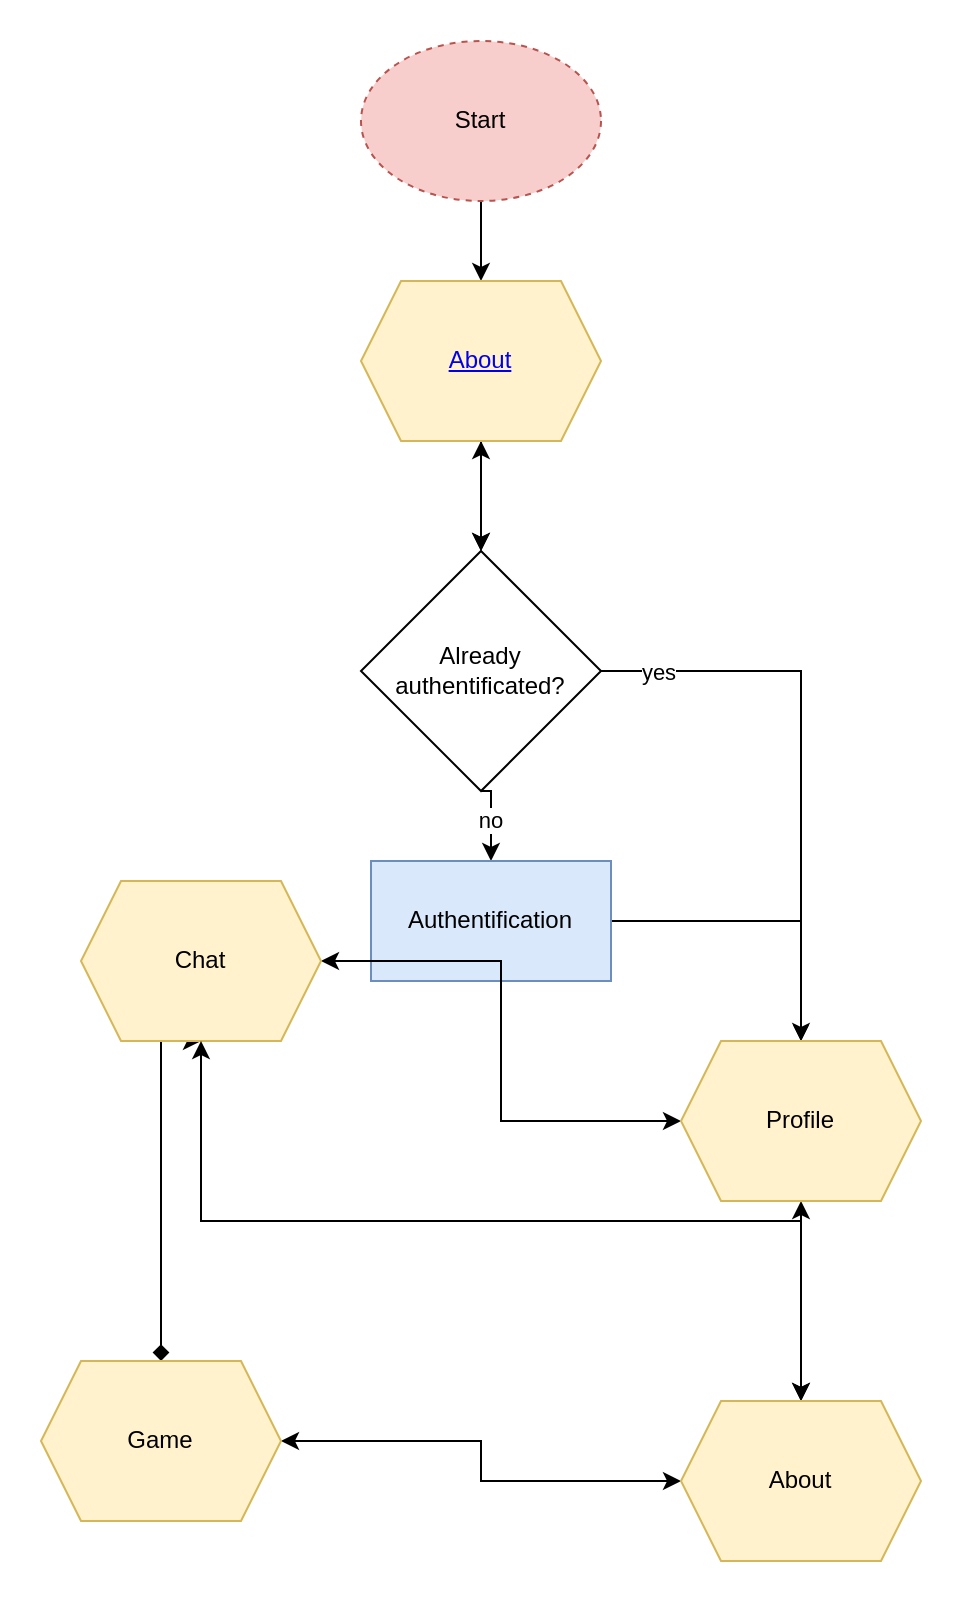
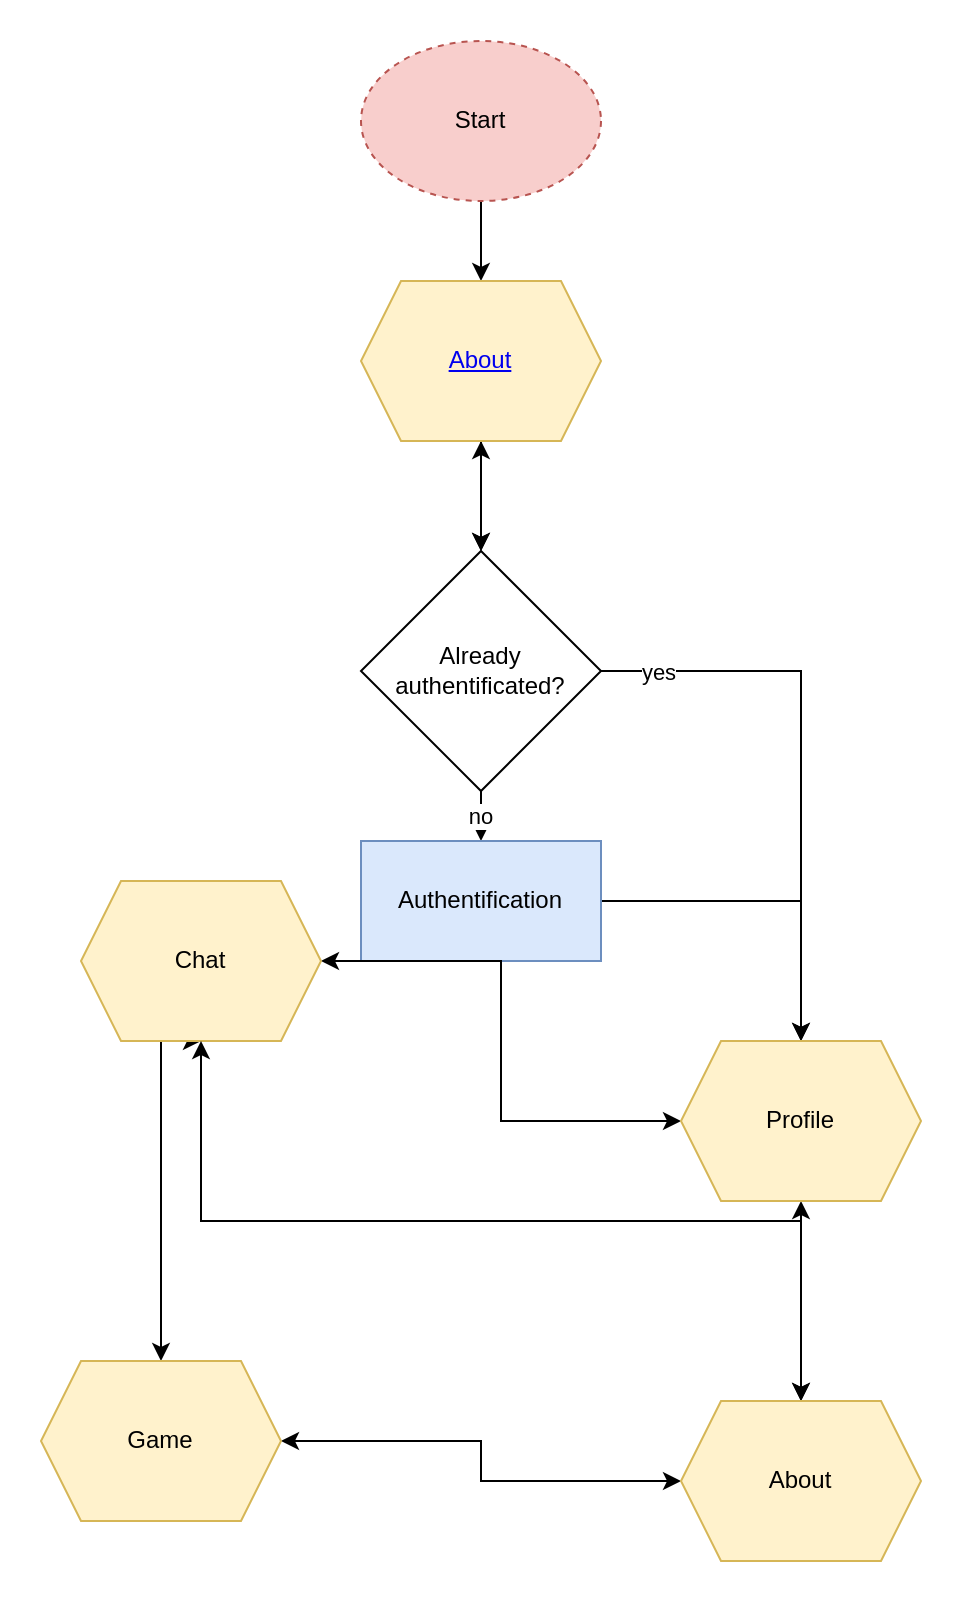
(801, 898) -> (801, 898)
(491, 921) -> (481, 901)
(161, 1344) -> (161, 1346)
